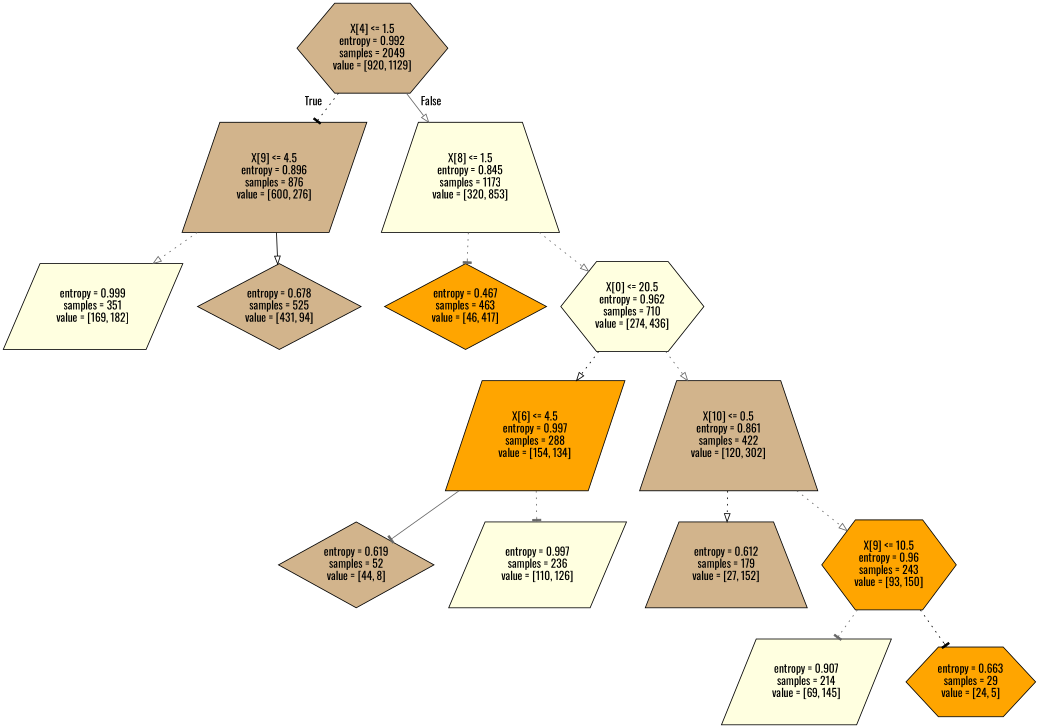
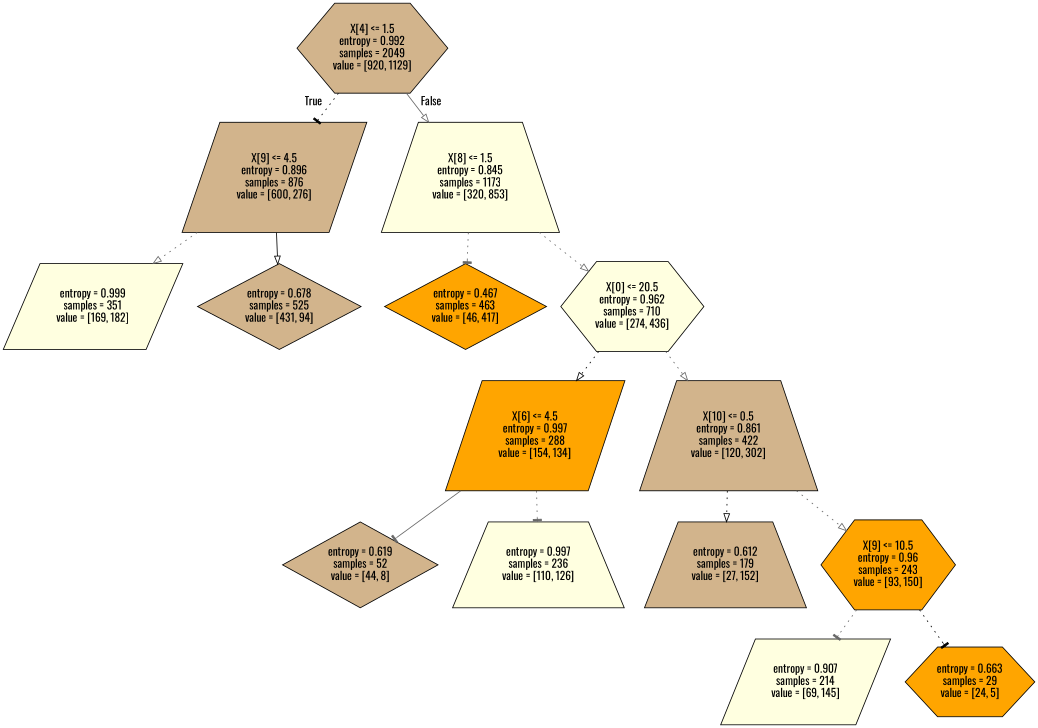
(538, 565) -> (538, 565)
